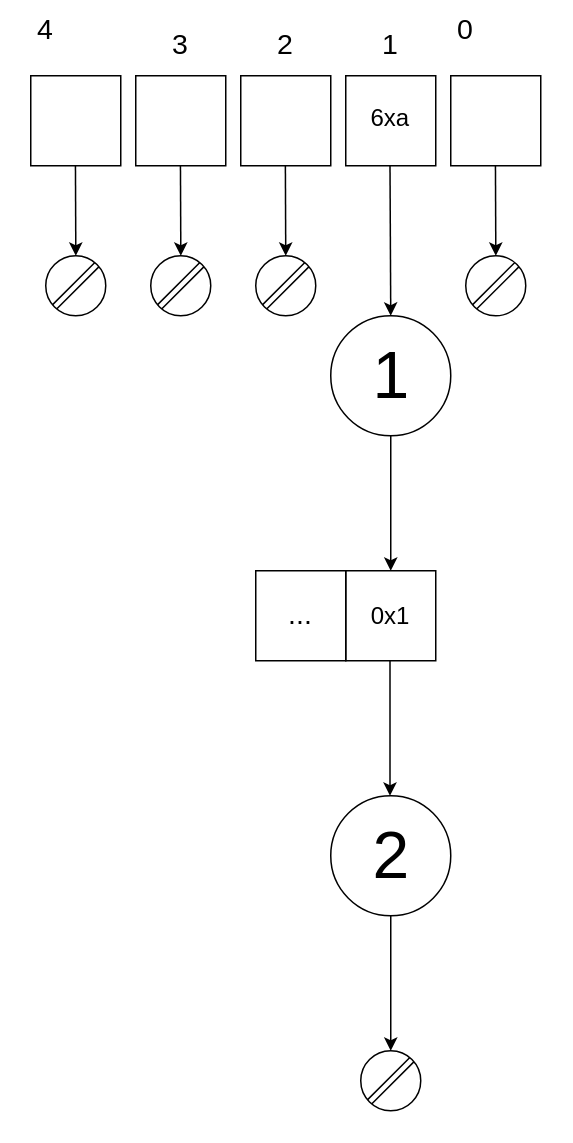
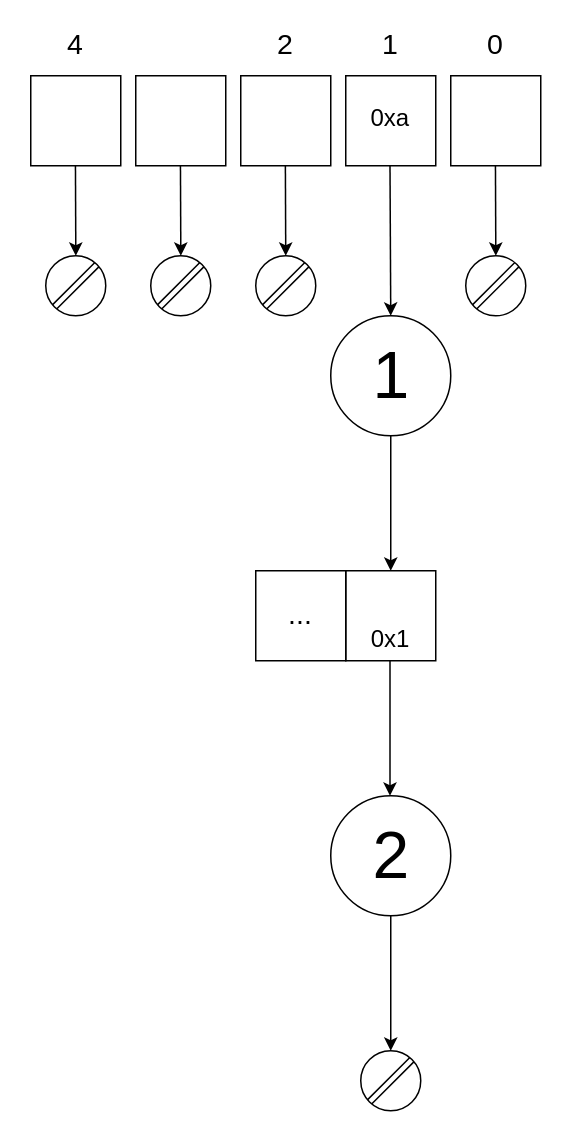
(46, 31) -> (76, 46)
(466, 31) -> (496, 46)
(181, 46) -> none
(392, 135) -> (392, 135)
(391, 616) -> (391, 638)
